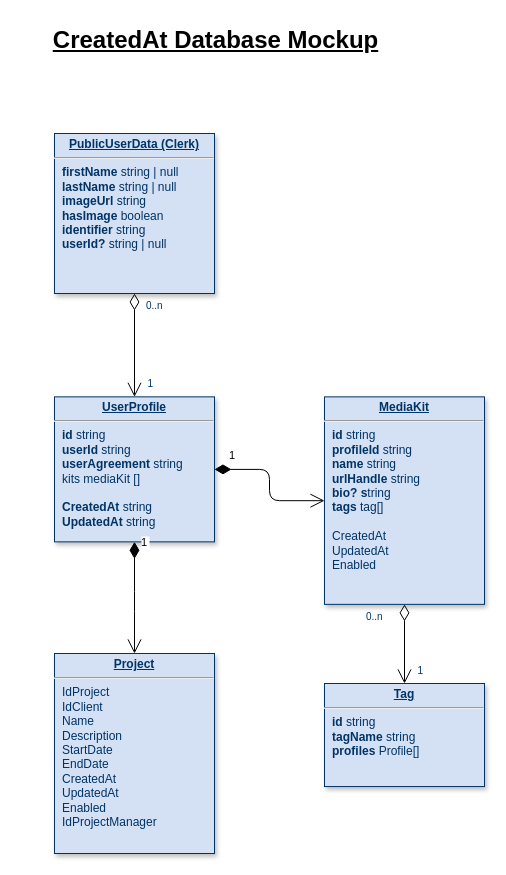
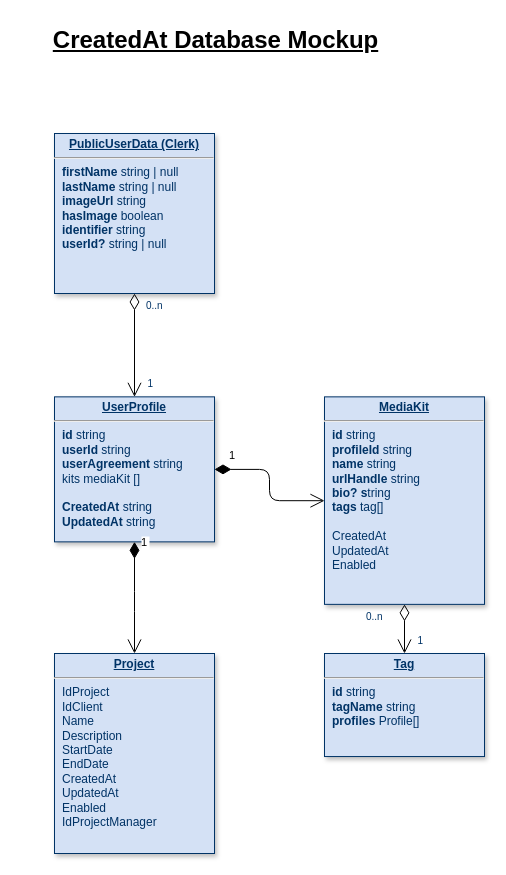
(405, 735) -> (405, 705)
